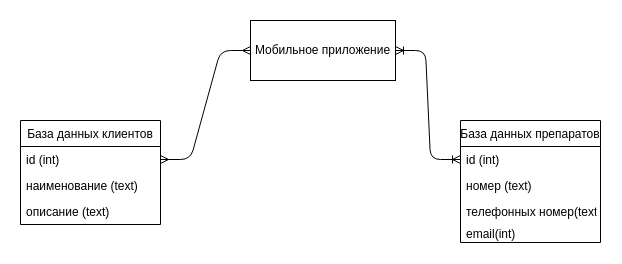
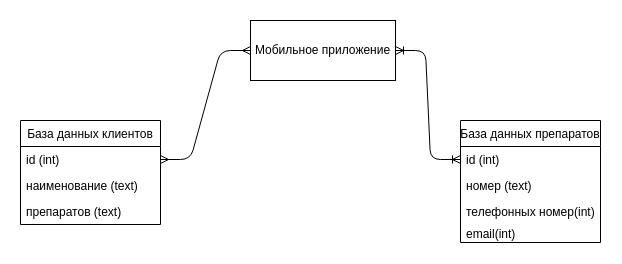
(75, 212) -> (82, 212)
(538, 212) -> (533, 212)
